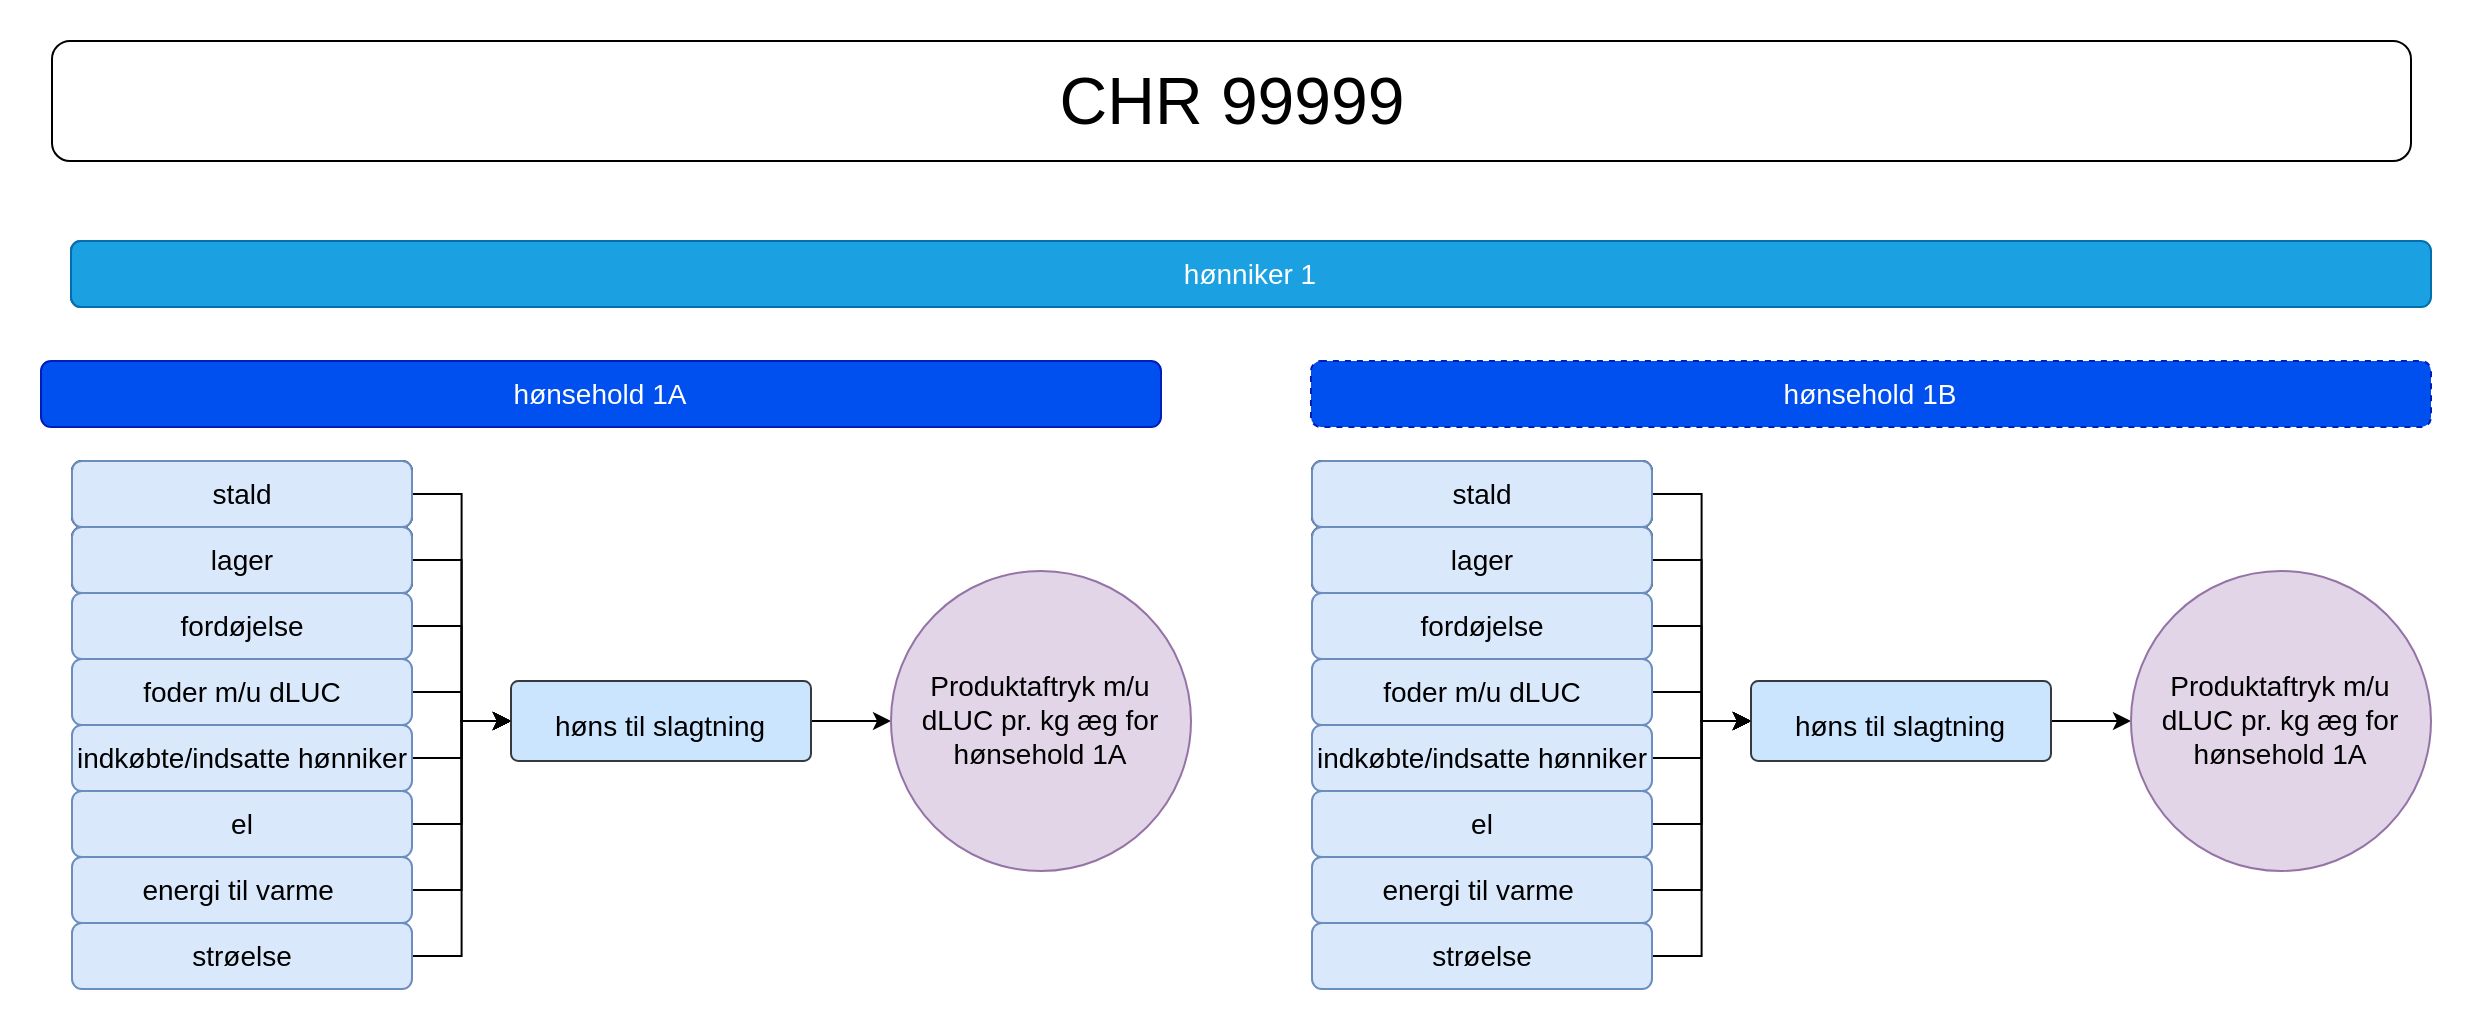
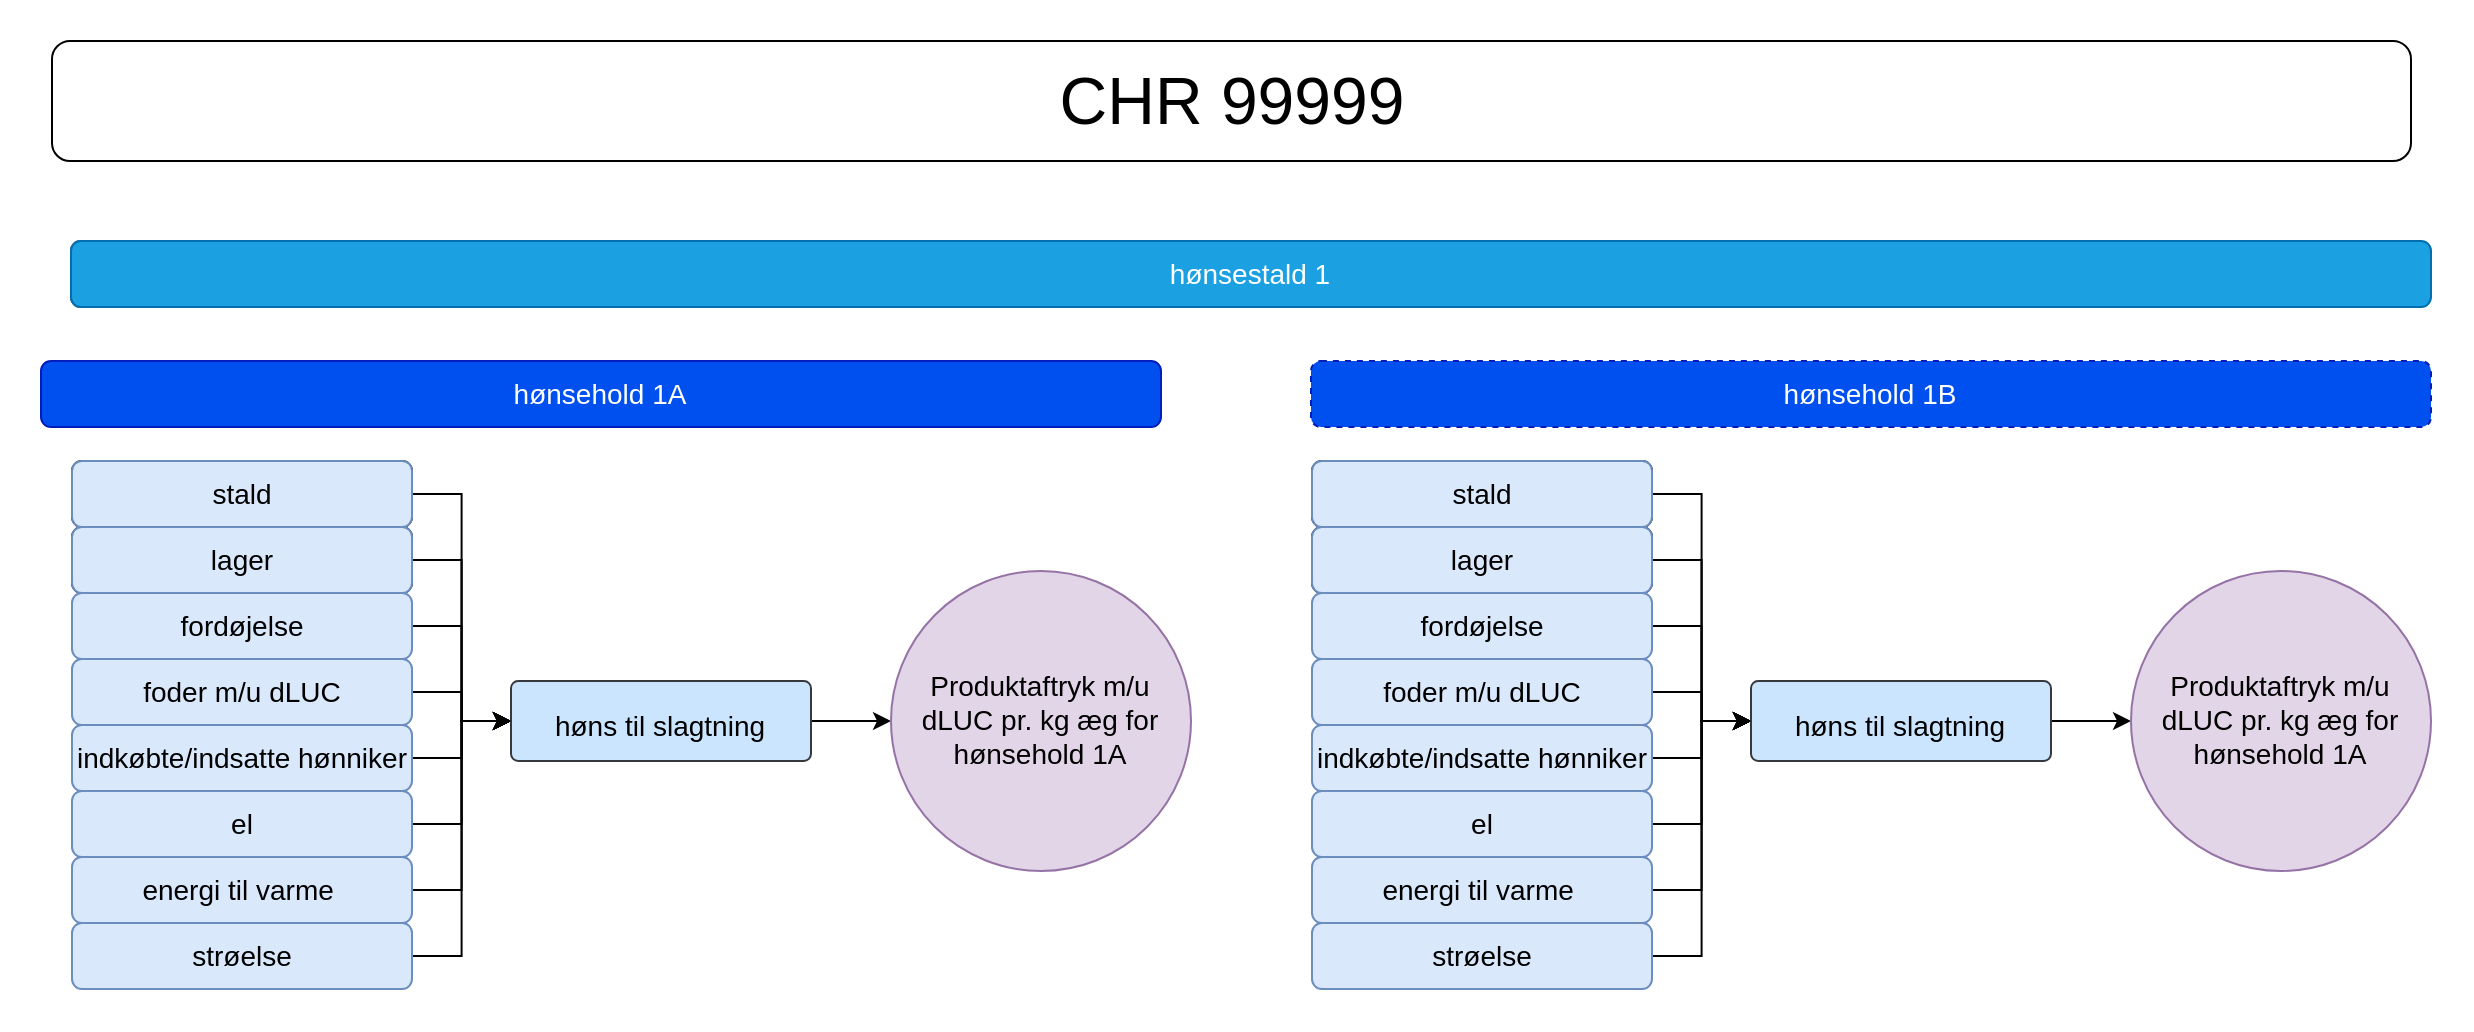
(1251, 261) -> (1251, 261)
